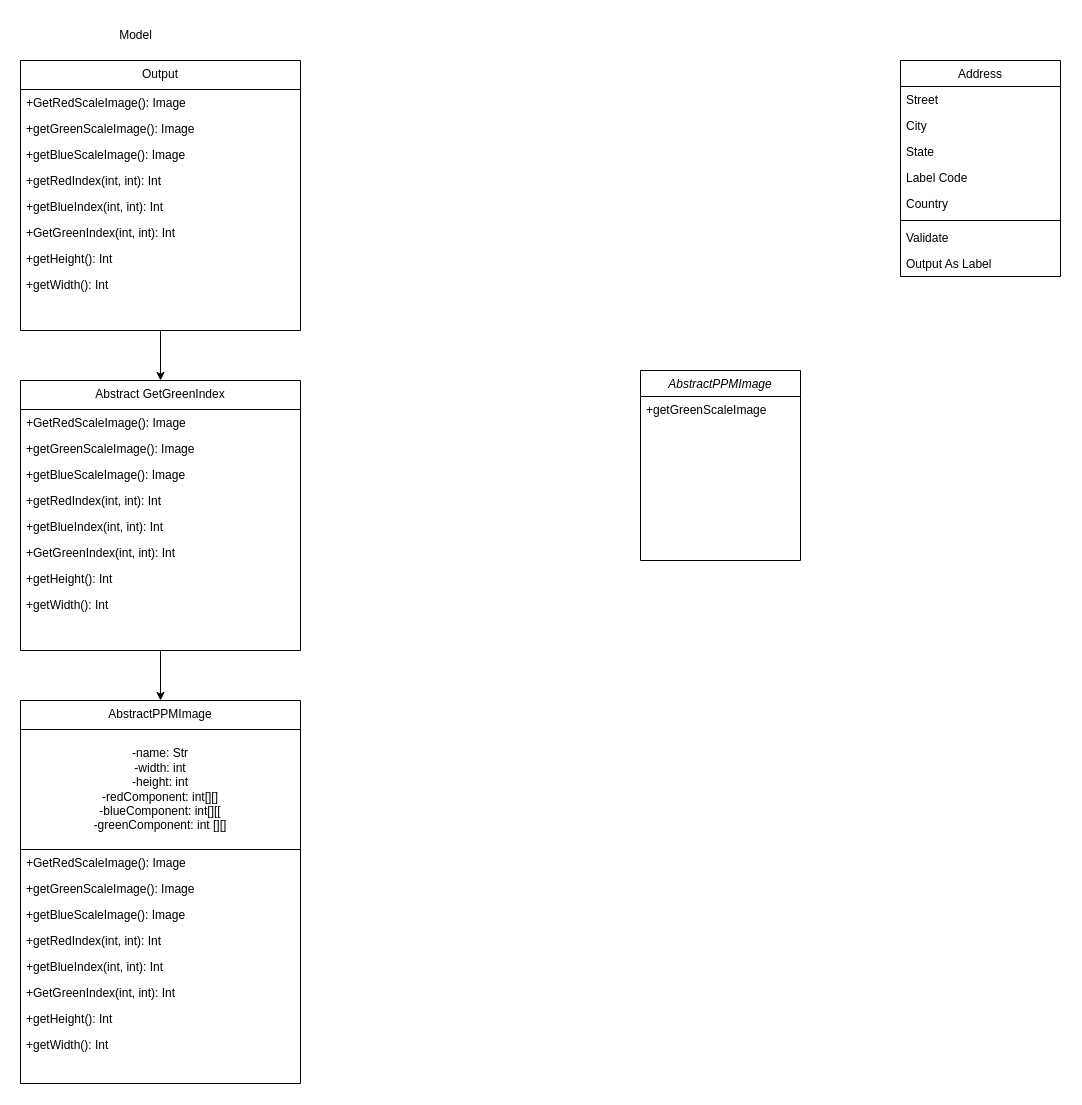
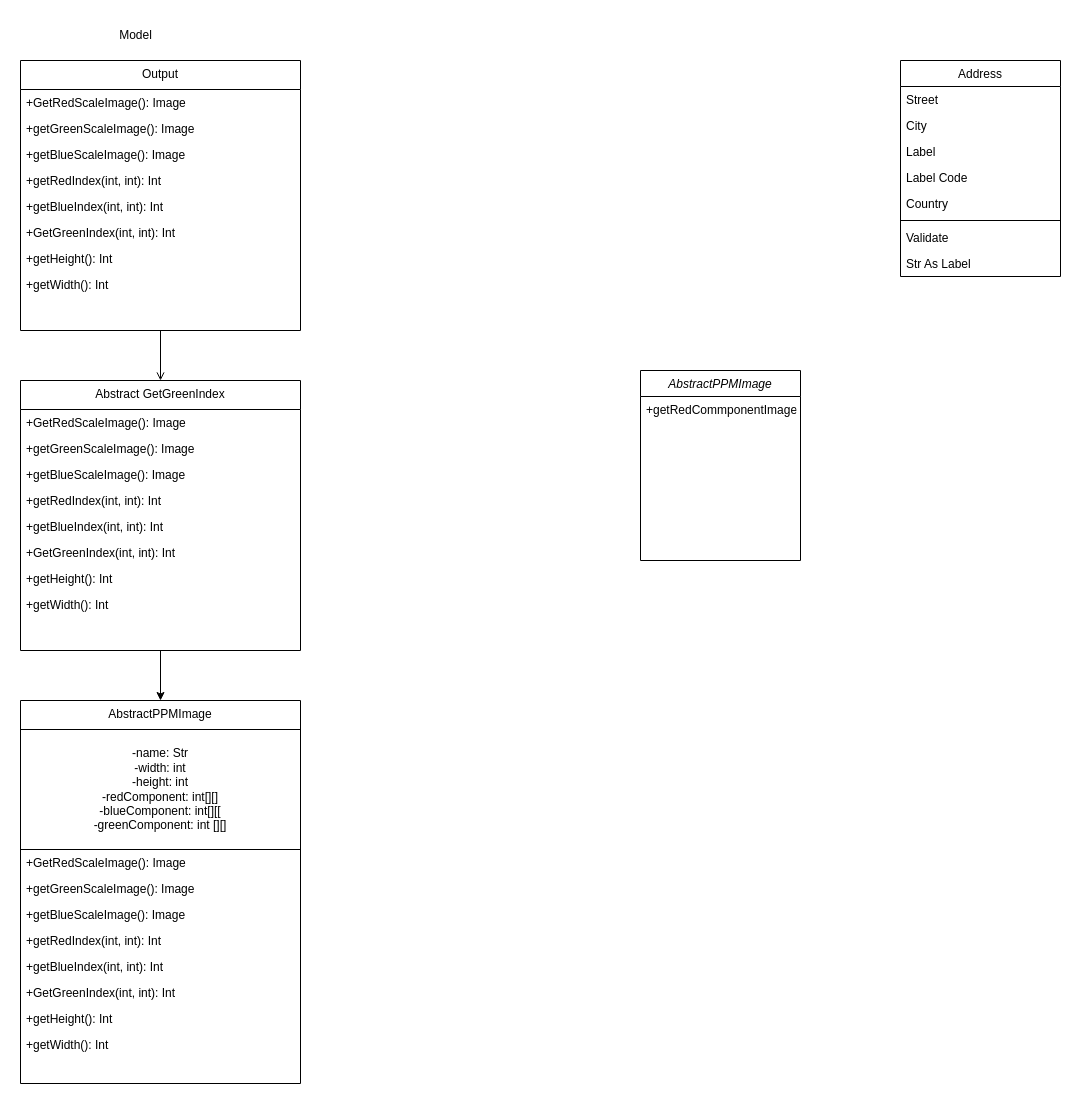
(923, 152) -> (921, 152)
(952, 264) -> (942, 264)
(161, 372) -> (161, 374)
(708, 410) -> (720, 410)
